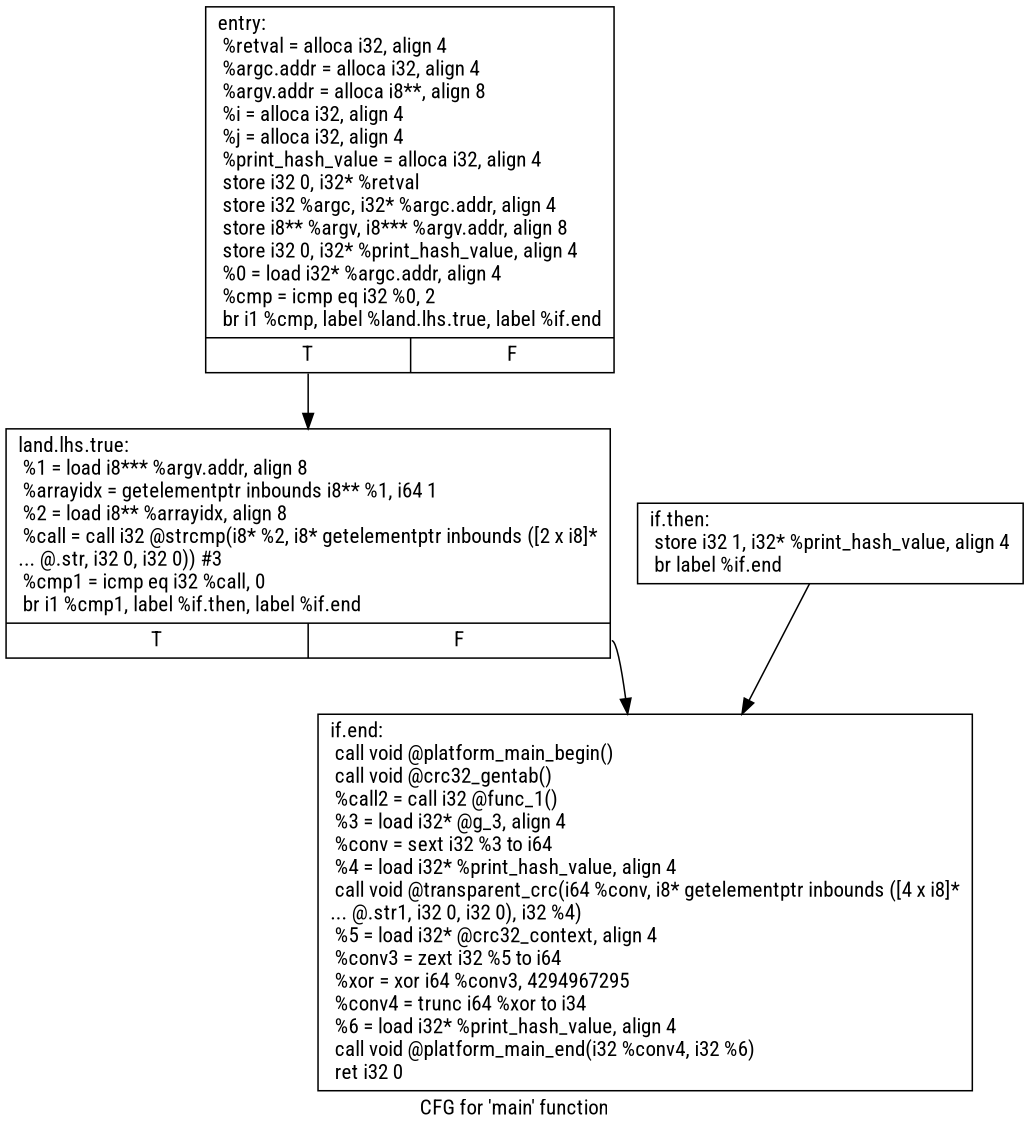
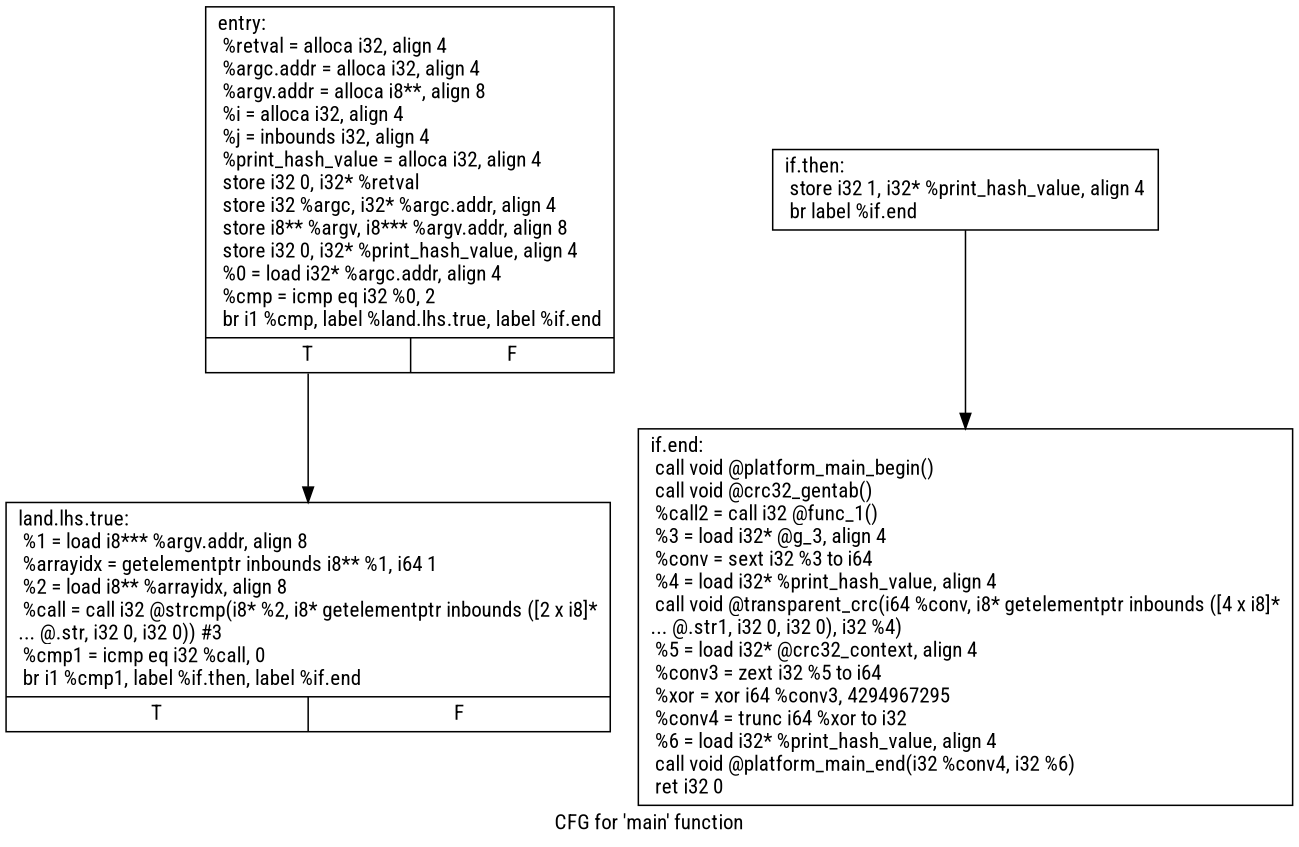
(311, 137) -> (324, 137)
(621, 669) -> none
(458, 1004) -> (779, 719)
